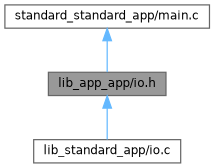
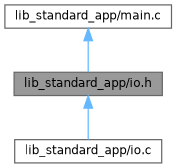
(107, 17) -> (88, 17)
(107, 84) -> (88, 84)
